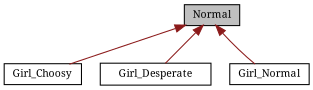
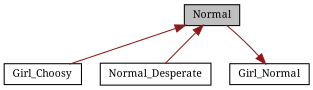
(238, 49) -> (243, 40)
(156, 74) -> (156, 74)
